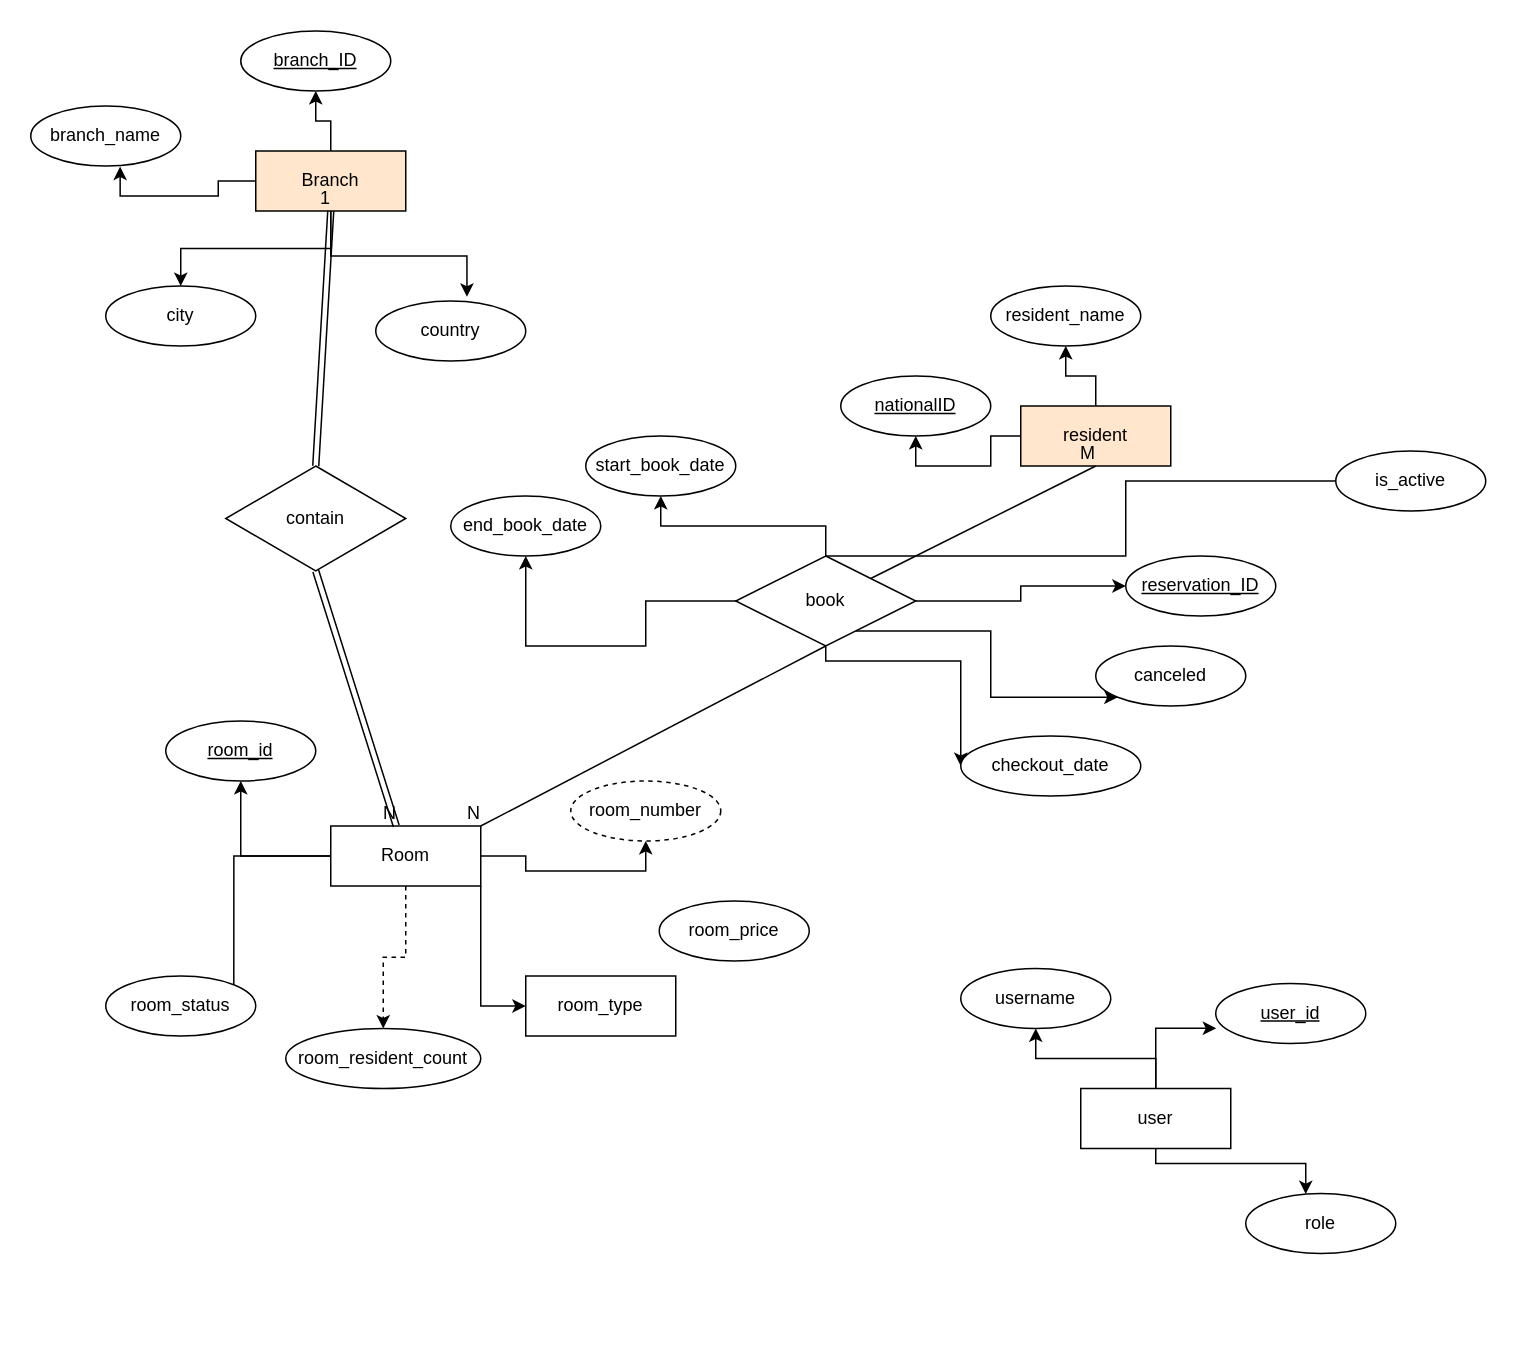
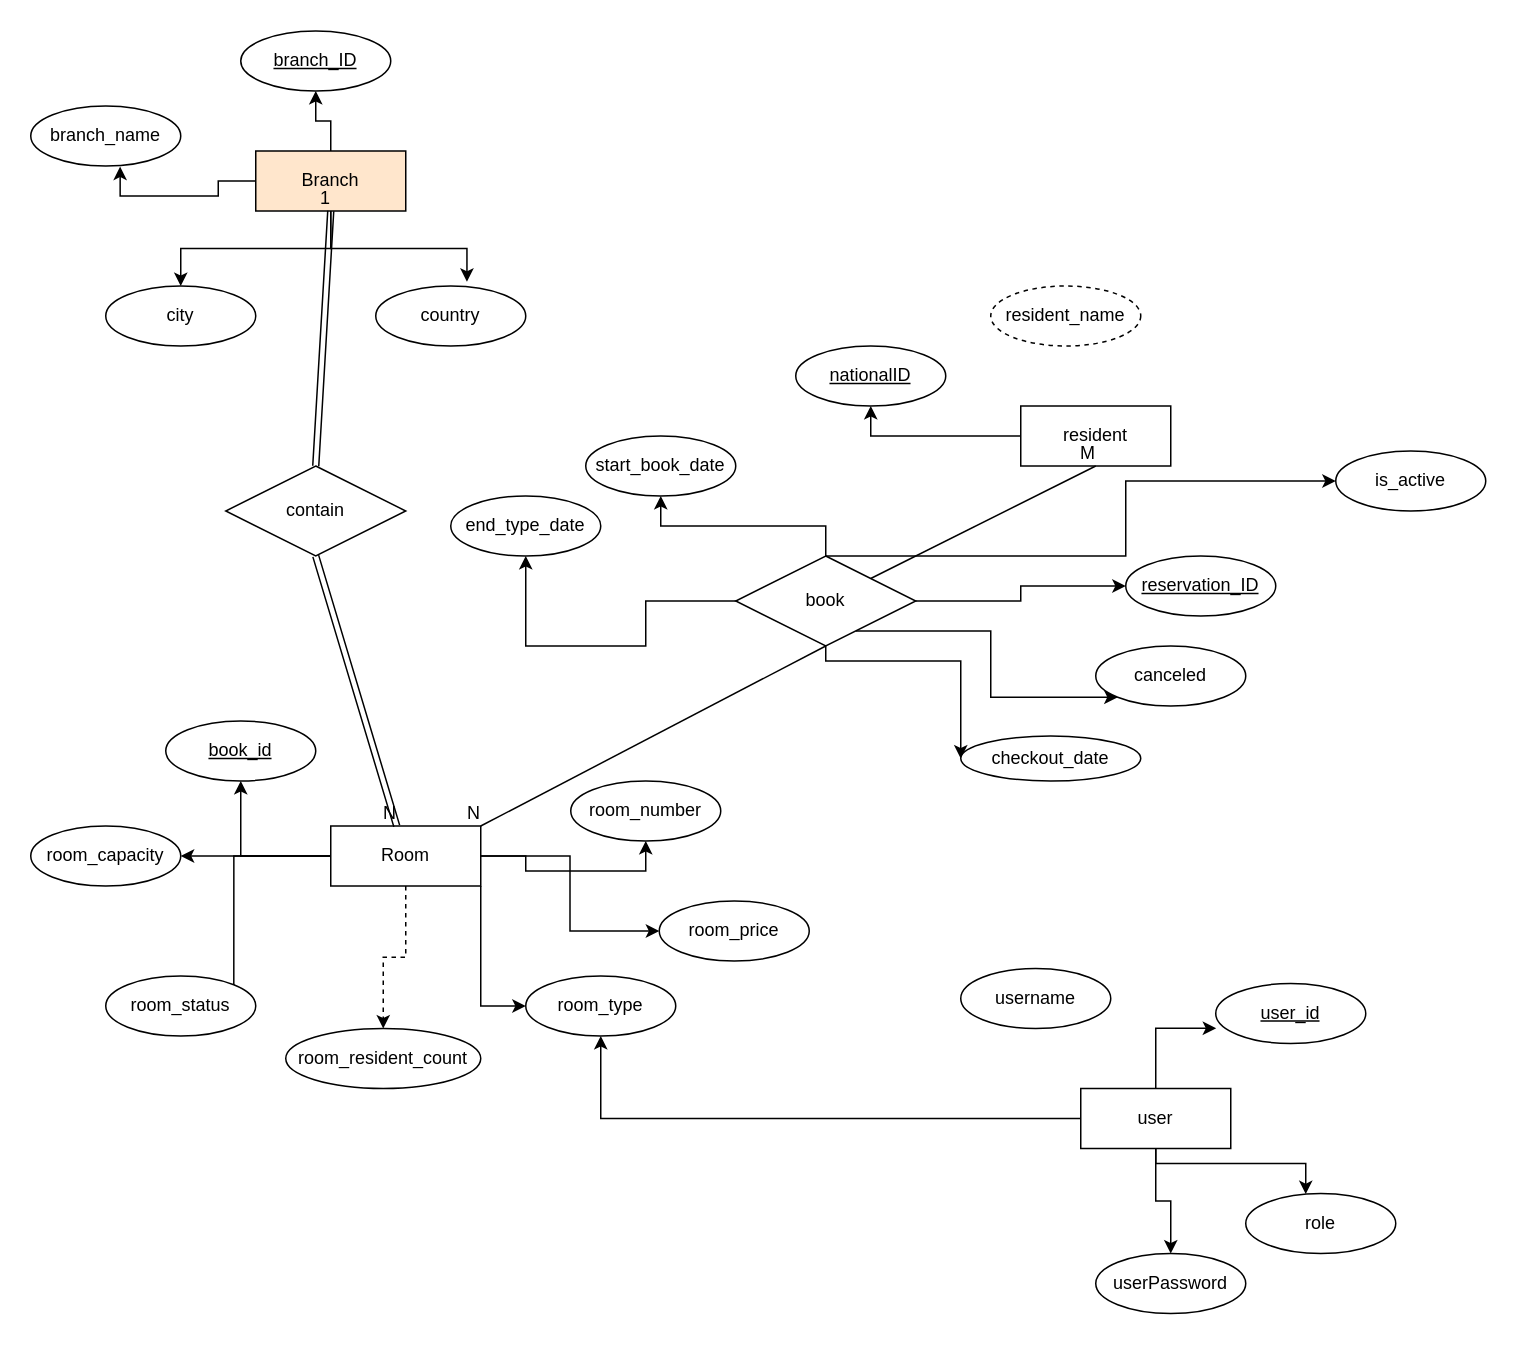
(1066, 316) -> (1066, 316)
(451, 331) -> (451, 316)
(1086, 376) -> none
(916, 406) -> (871, 376)
(1096, 436) -> (1096, 436)
(1328, 481) -> (1324, 481)
(316, 518) -> (316, 511)
(526, 526) -> (526, 526)
(241, 751) -> (241, 751)
(1051, 766) -> (1051, 758)
(646, 811) -> (646, 811)
none -> (106, 856)
none -> (211, 856)
none -> (570, 912)
(601, 1006) -> (601, 1006)
(1084, 1058) -> (805, 1118)
none -> (1167, 1201)
none -> (1171, 1283)
